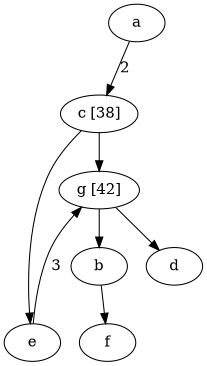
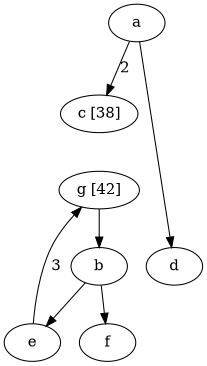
(99, 147) -> none
(35, 216) -> (69, 300)
(134, 225) -> (155, 139)
